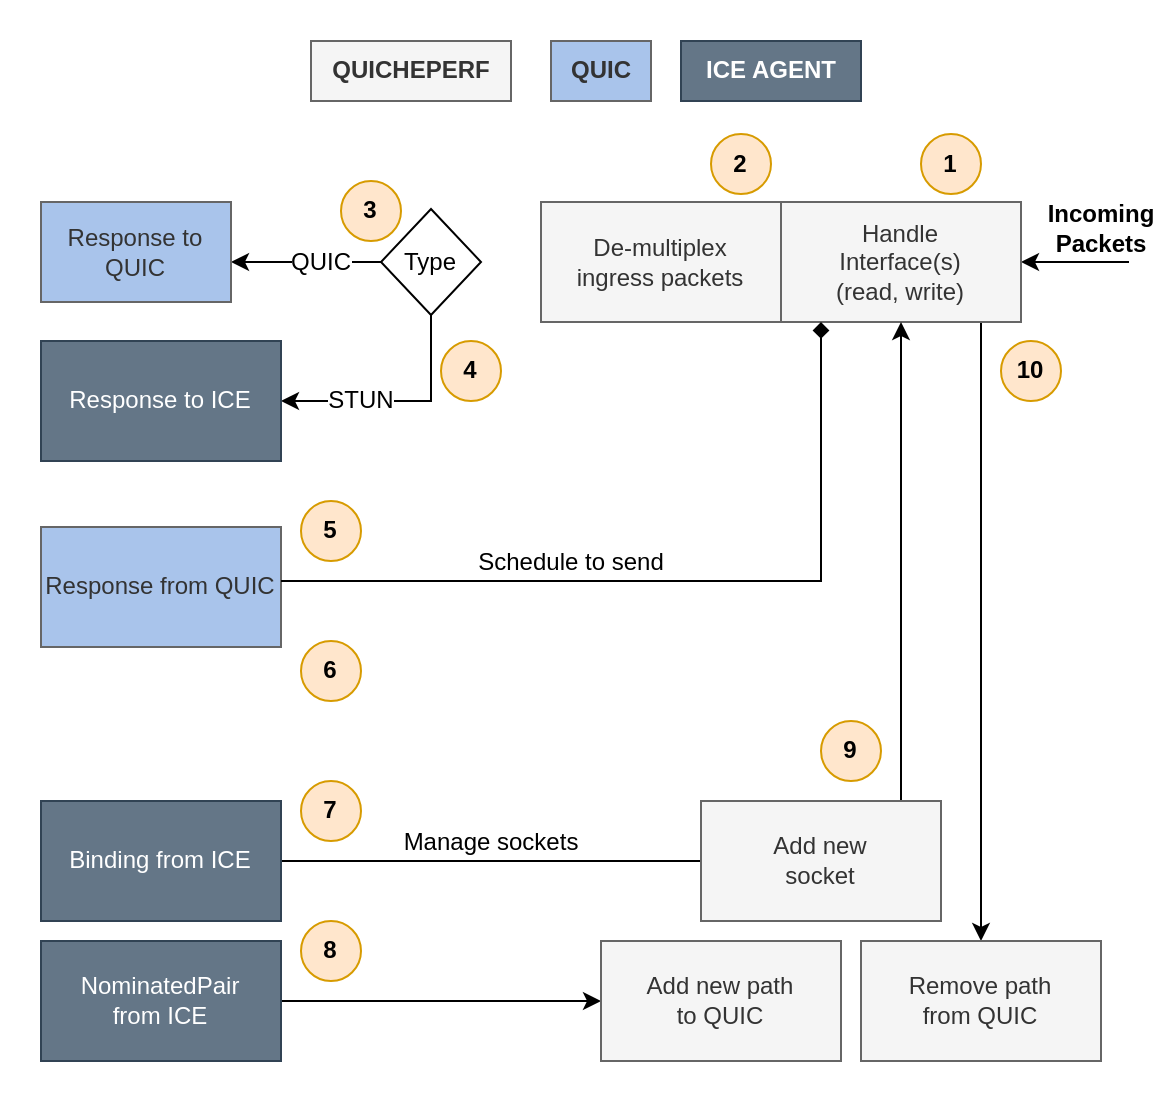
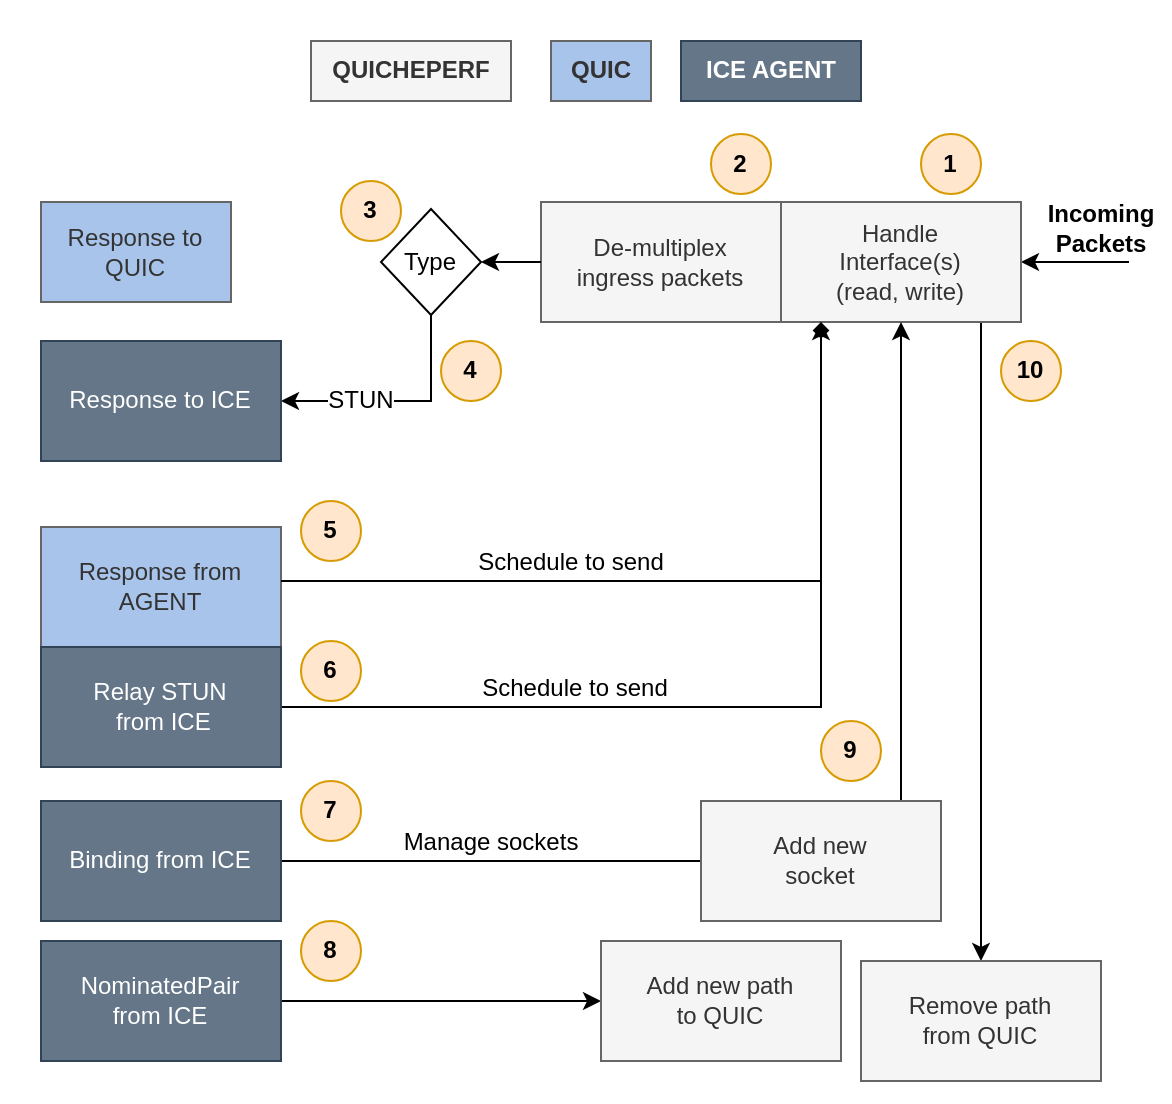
(270, 262) -> none
none -> (504, 262)
(161, 587) -> (161, 587)
none -> (161, 707)
none -> (612, 707)
(981, 1001) -> (981, 1021)
